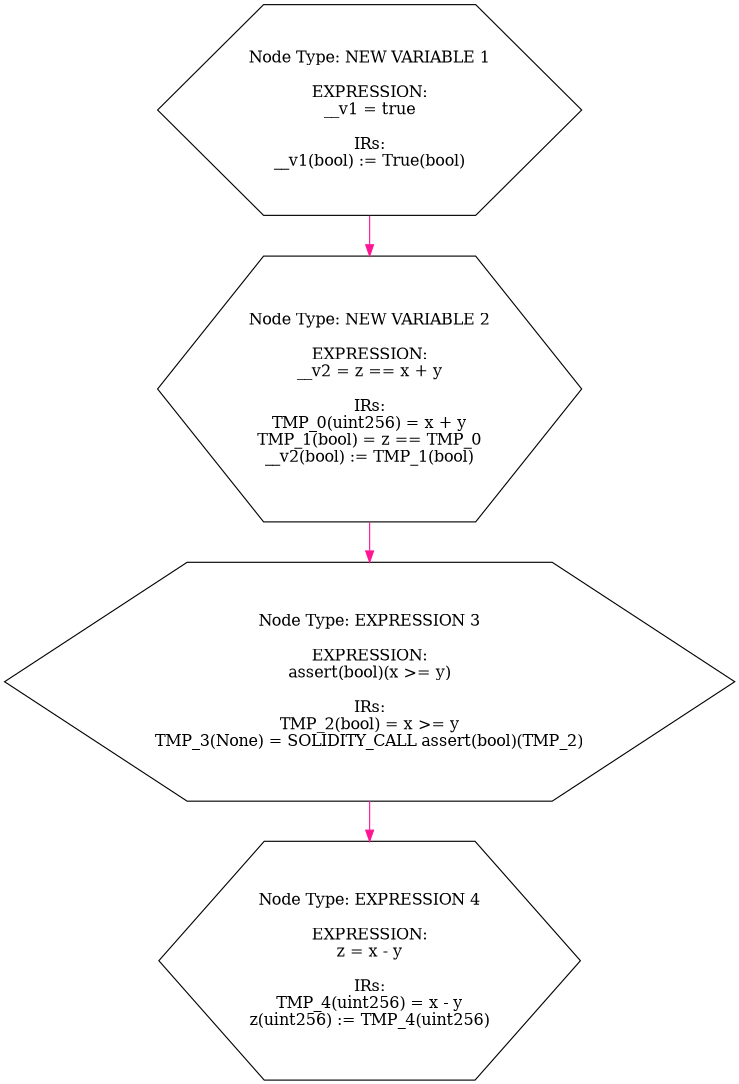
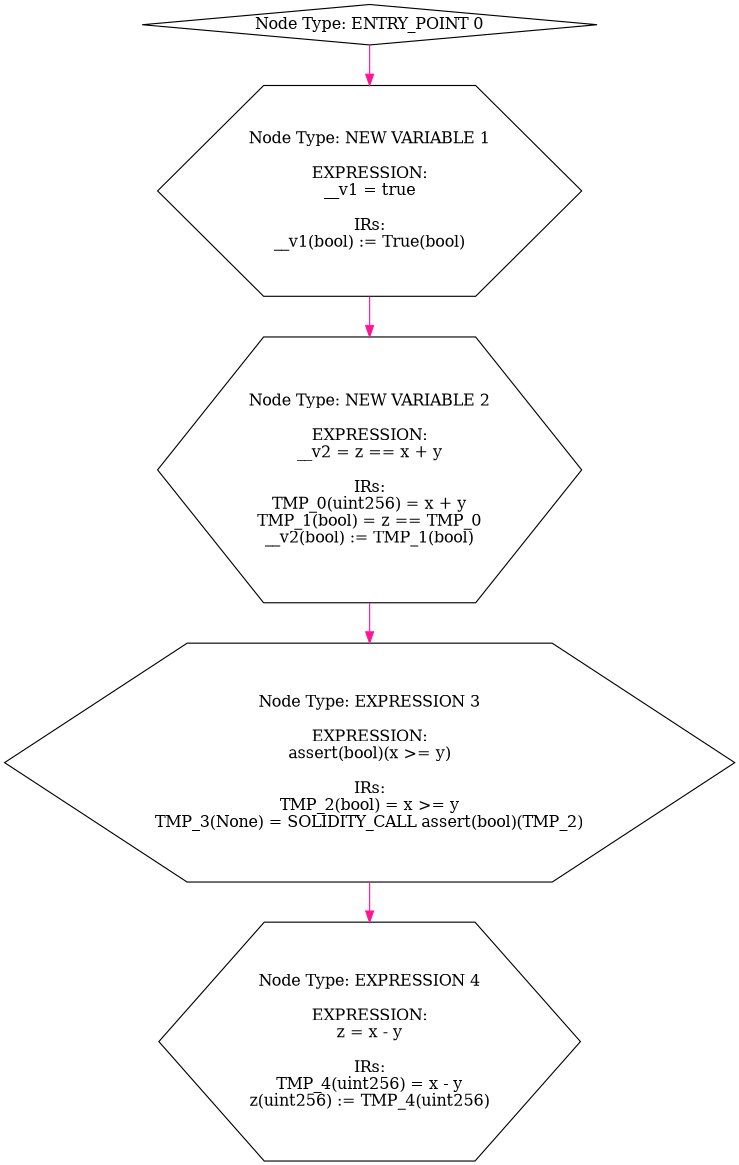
none -> (370, 25)
